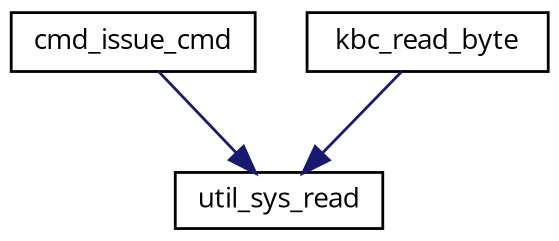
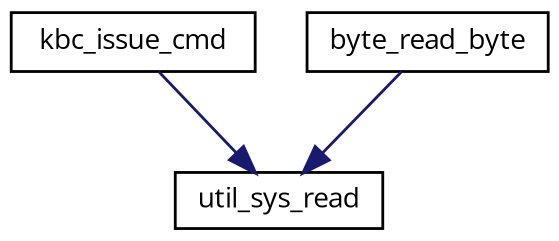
(133, 42) -> (133, 42)
(428, 42) -> (428, 42)
